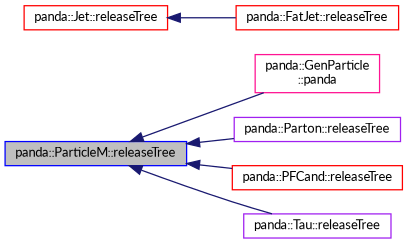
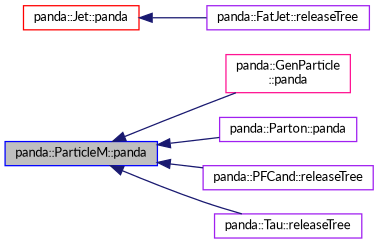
(96, 18) -> (81, 18)
(317, 18) -> (288, 18)
(317, 129) -> (288, 129)
(96, 154) -> (81, 154)
(317, 178) -> (288, 178)
